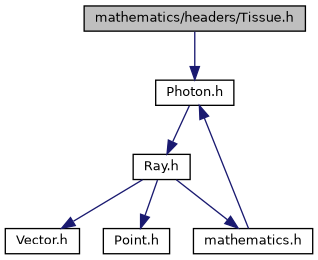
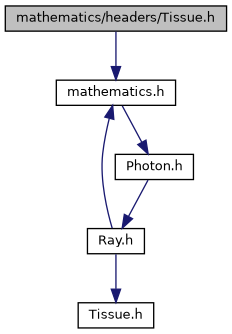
(195, 49) -> (116, 49)
(42, 241) -> none
(136, 241) -> (116, 315)
